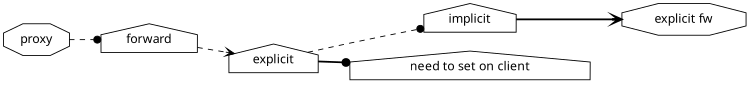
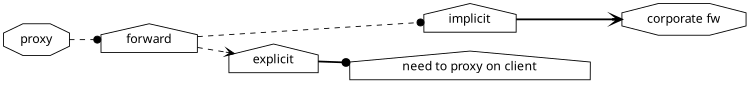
(684, 19) -> (684, 19)
(362, 41) -> (307, 30)
(470, 67) -> (470, 67)
